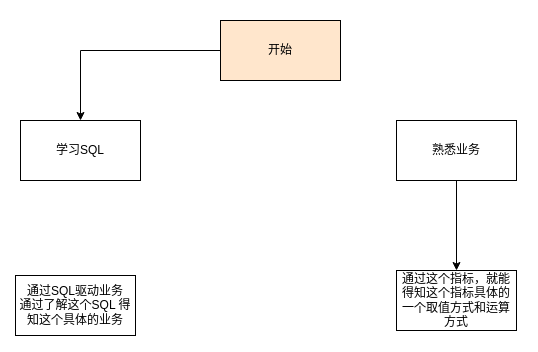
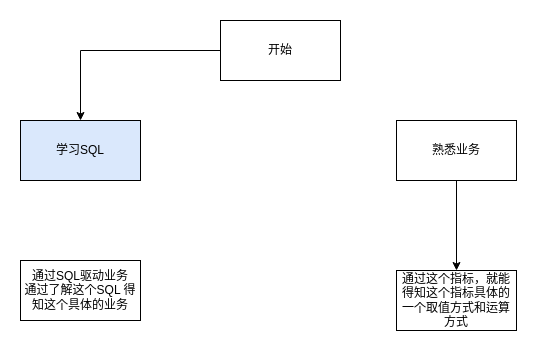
(281, 51) -> (281, 51)
(81, 151) -> (81, 151)
(76, 306) -> (81, 291)
